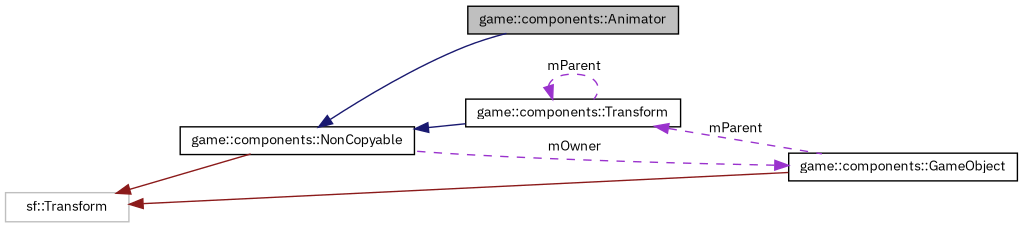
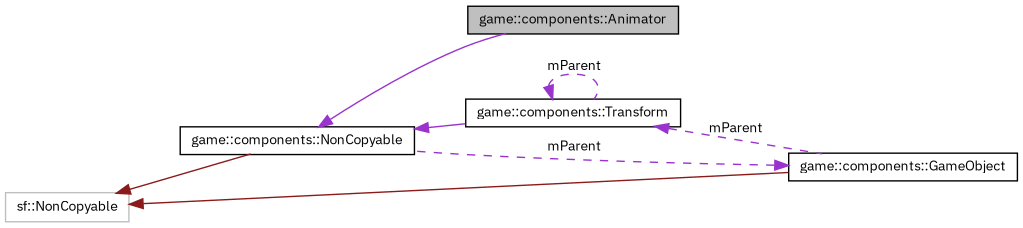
(415, 70) -> (415, 70)
(447, 126) -> (447, 126)
(573, 147) -> (573, 147)
(67, 207) -> (67, 207)
